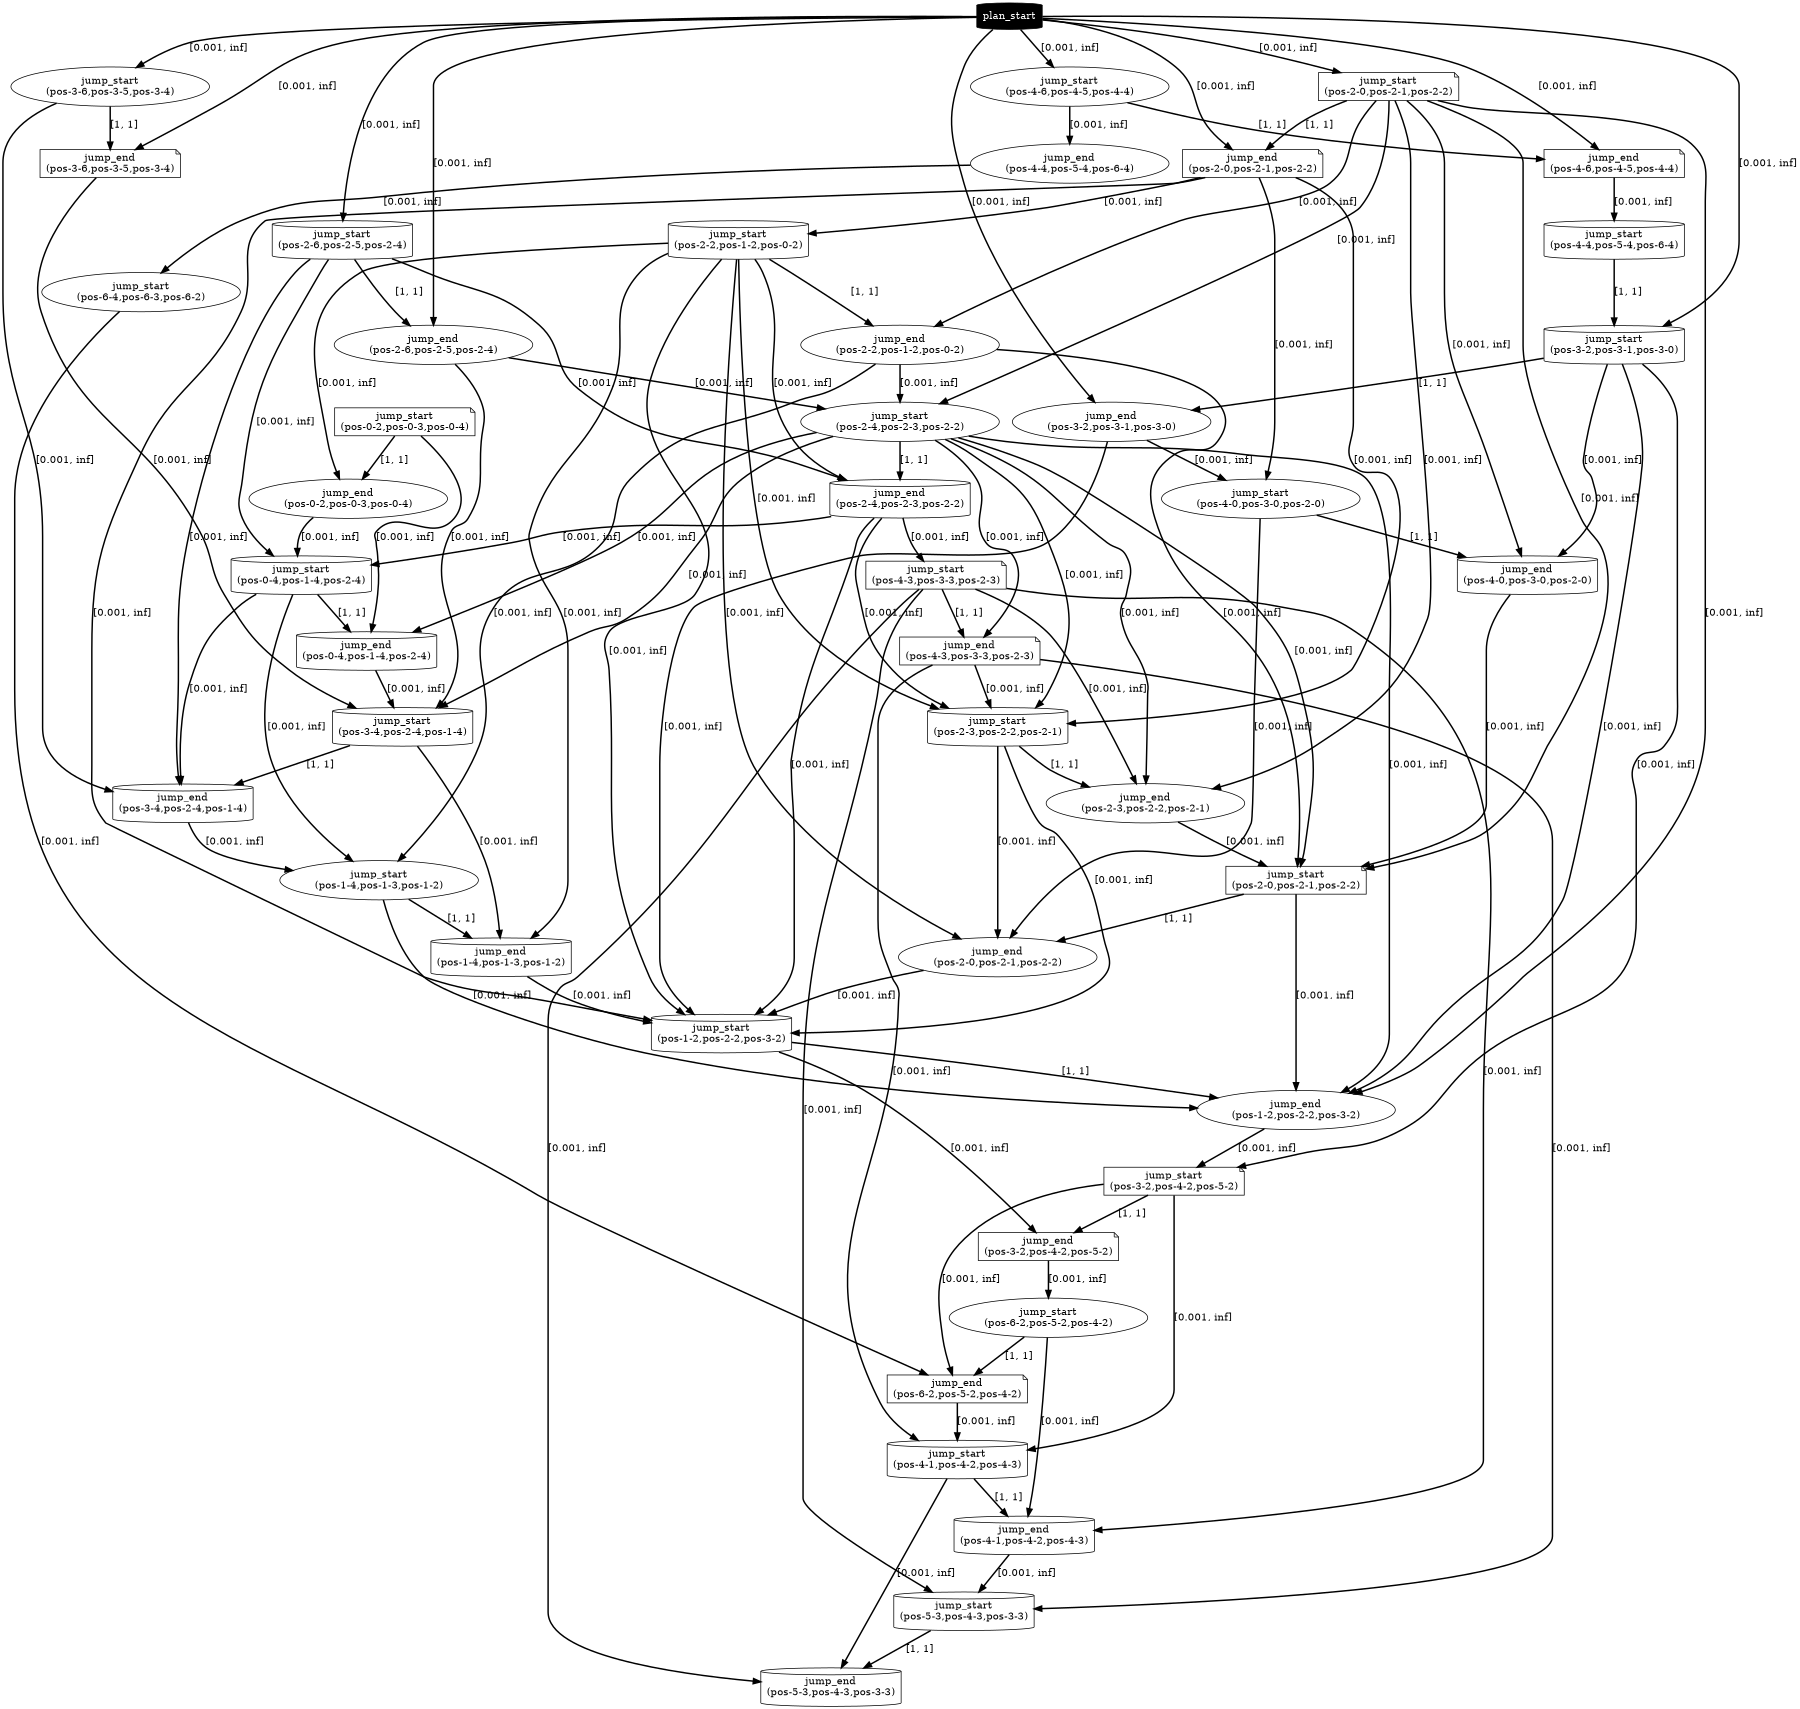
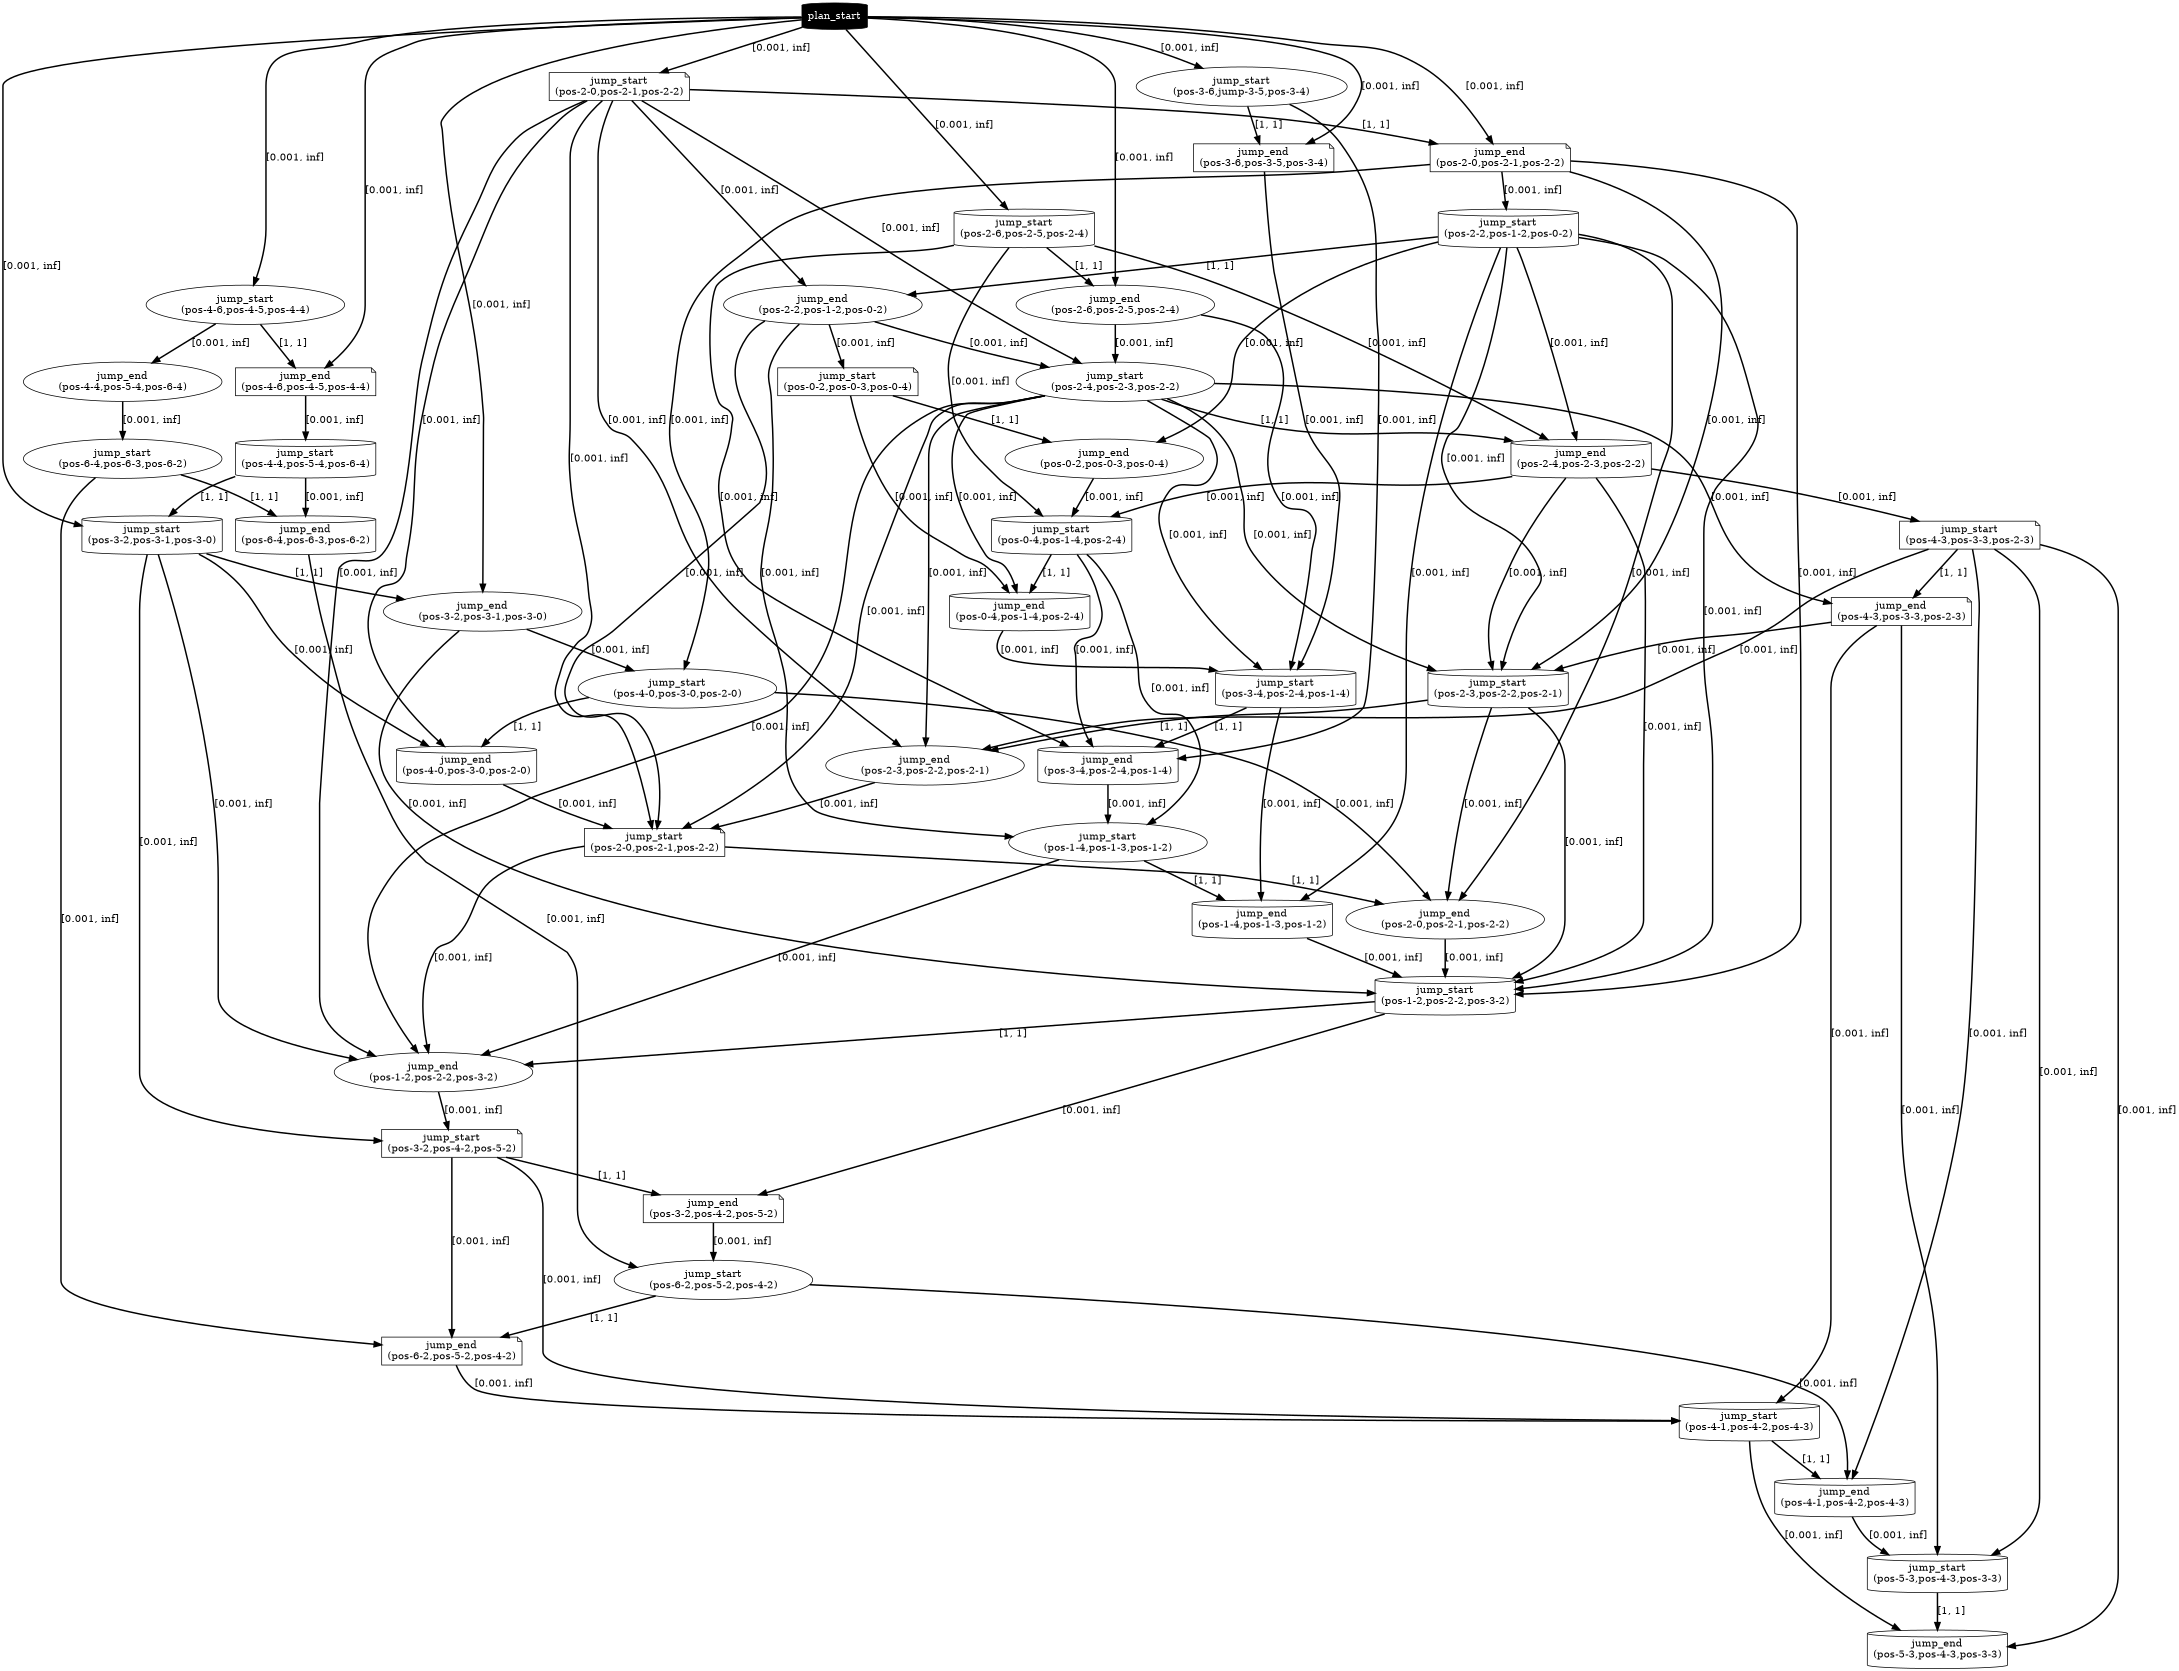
(110, 87) -> (1242, 87)
none -> (835, 343)
none -> (306, 535)
